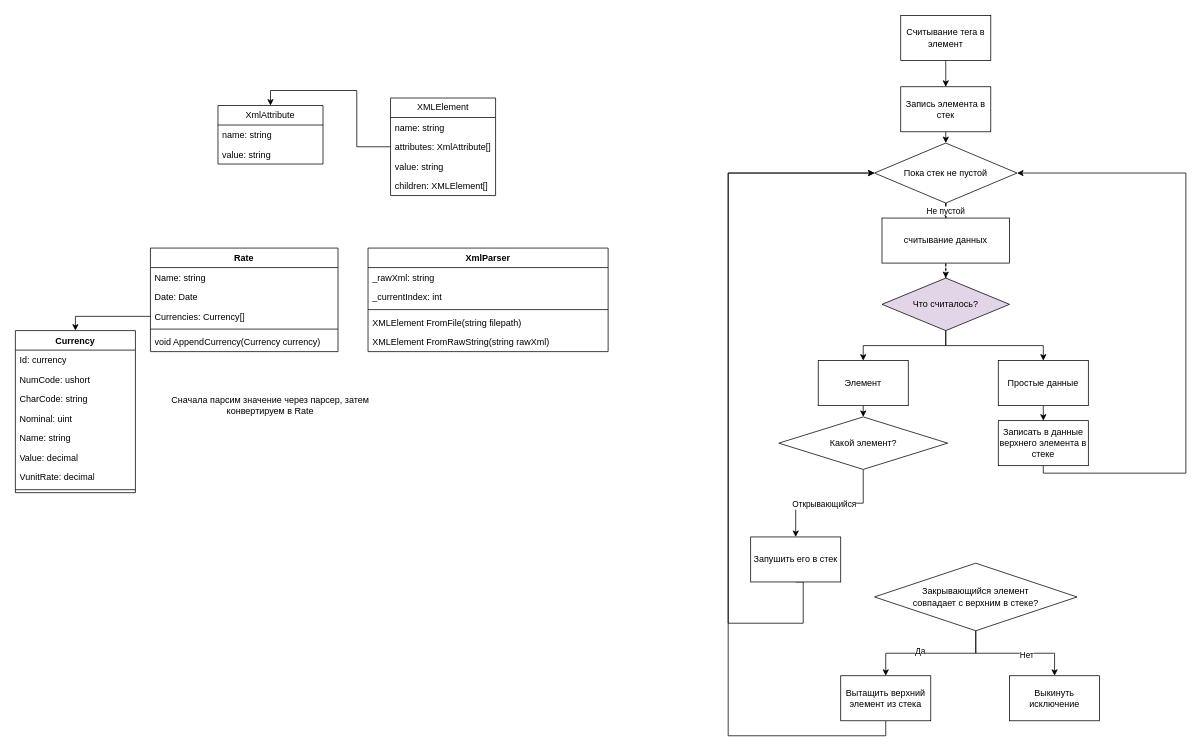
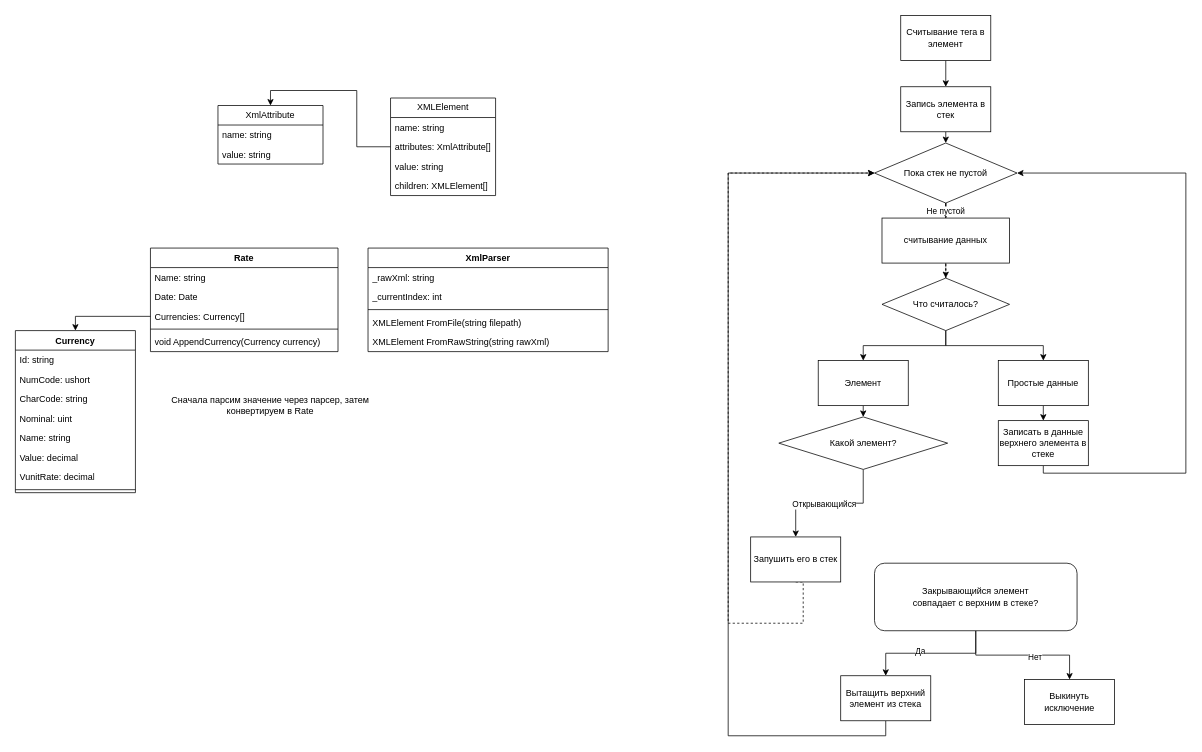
(945, 304) -> (945, 304)
(48, 361) -> (42, 361)
(975, 597) -> (975, 597)
(788, 623) -> (788, 623)
(1054, 698) -> (1069, 702)
